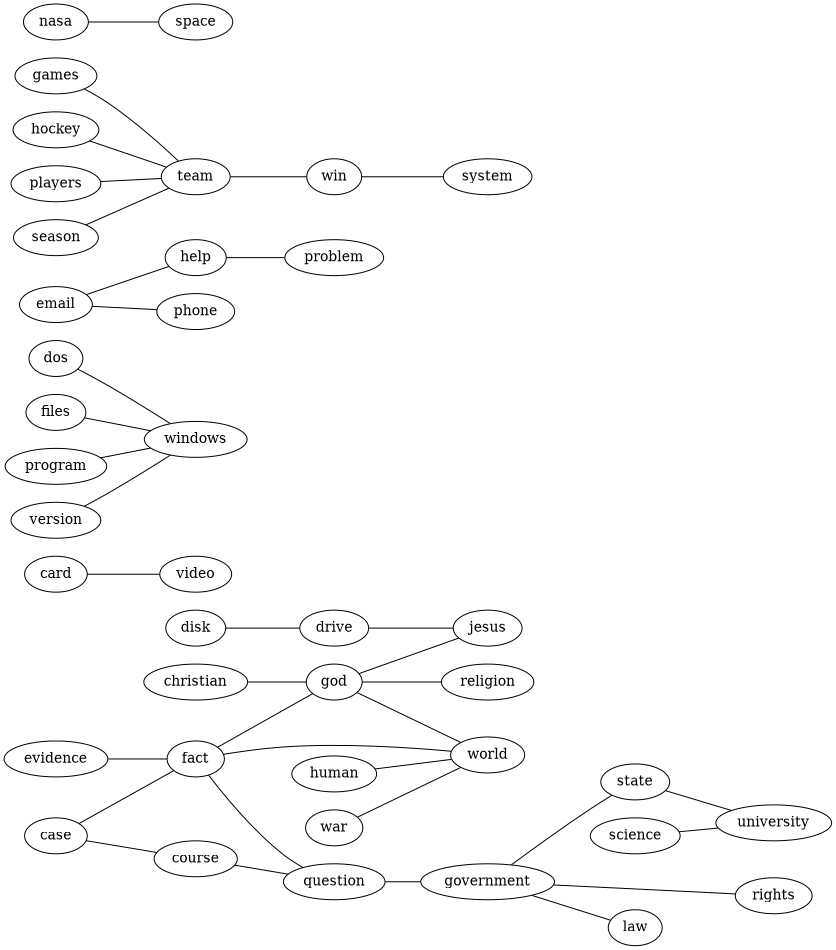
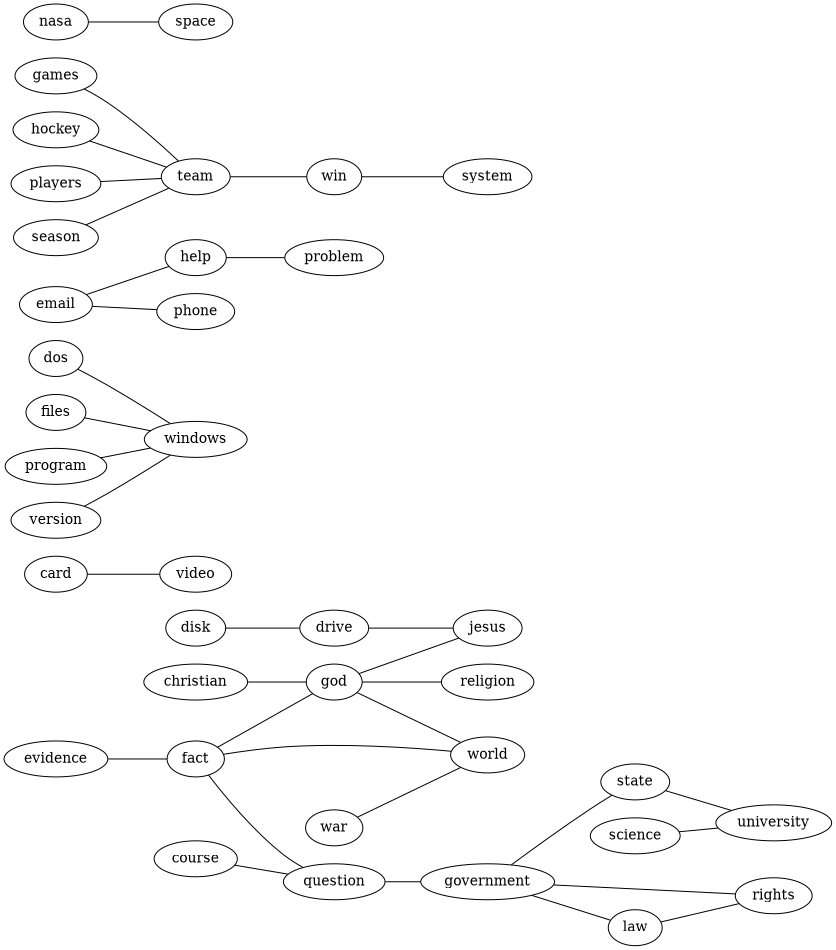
(334, 774) -> none
(56, 836) -> none
none -> (700, 913)
